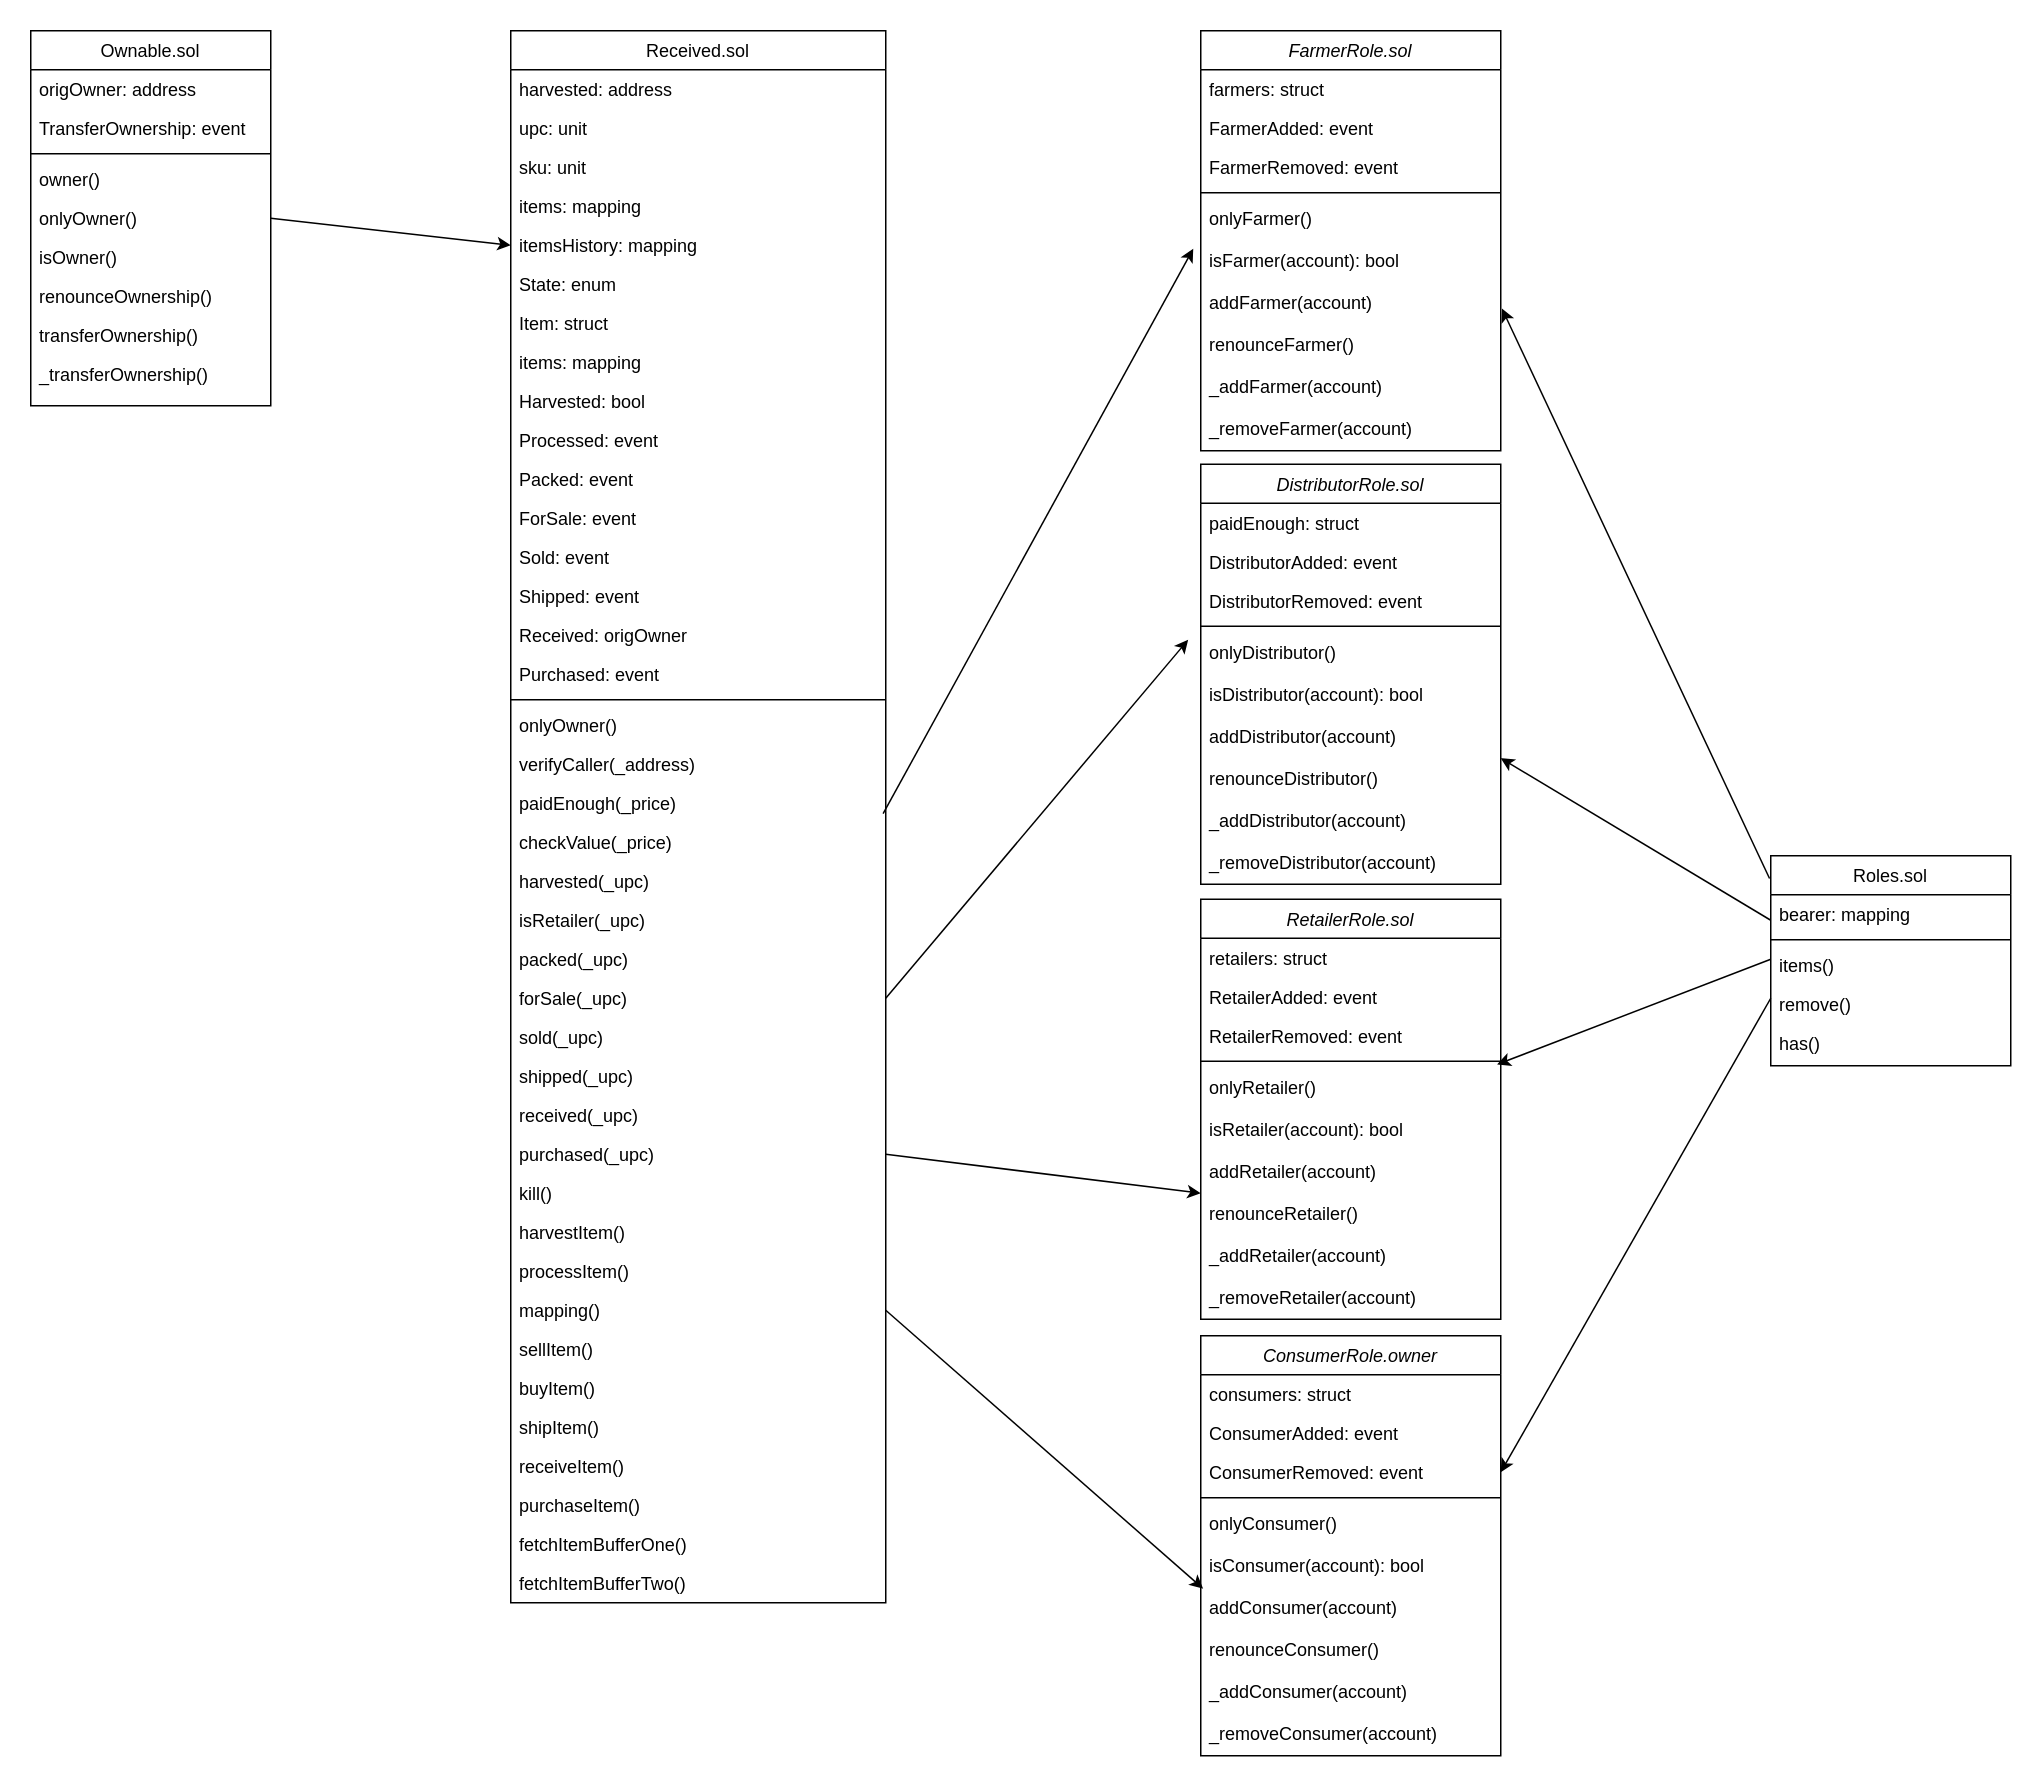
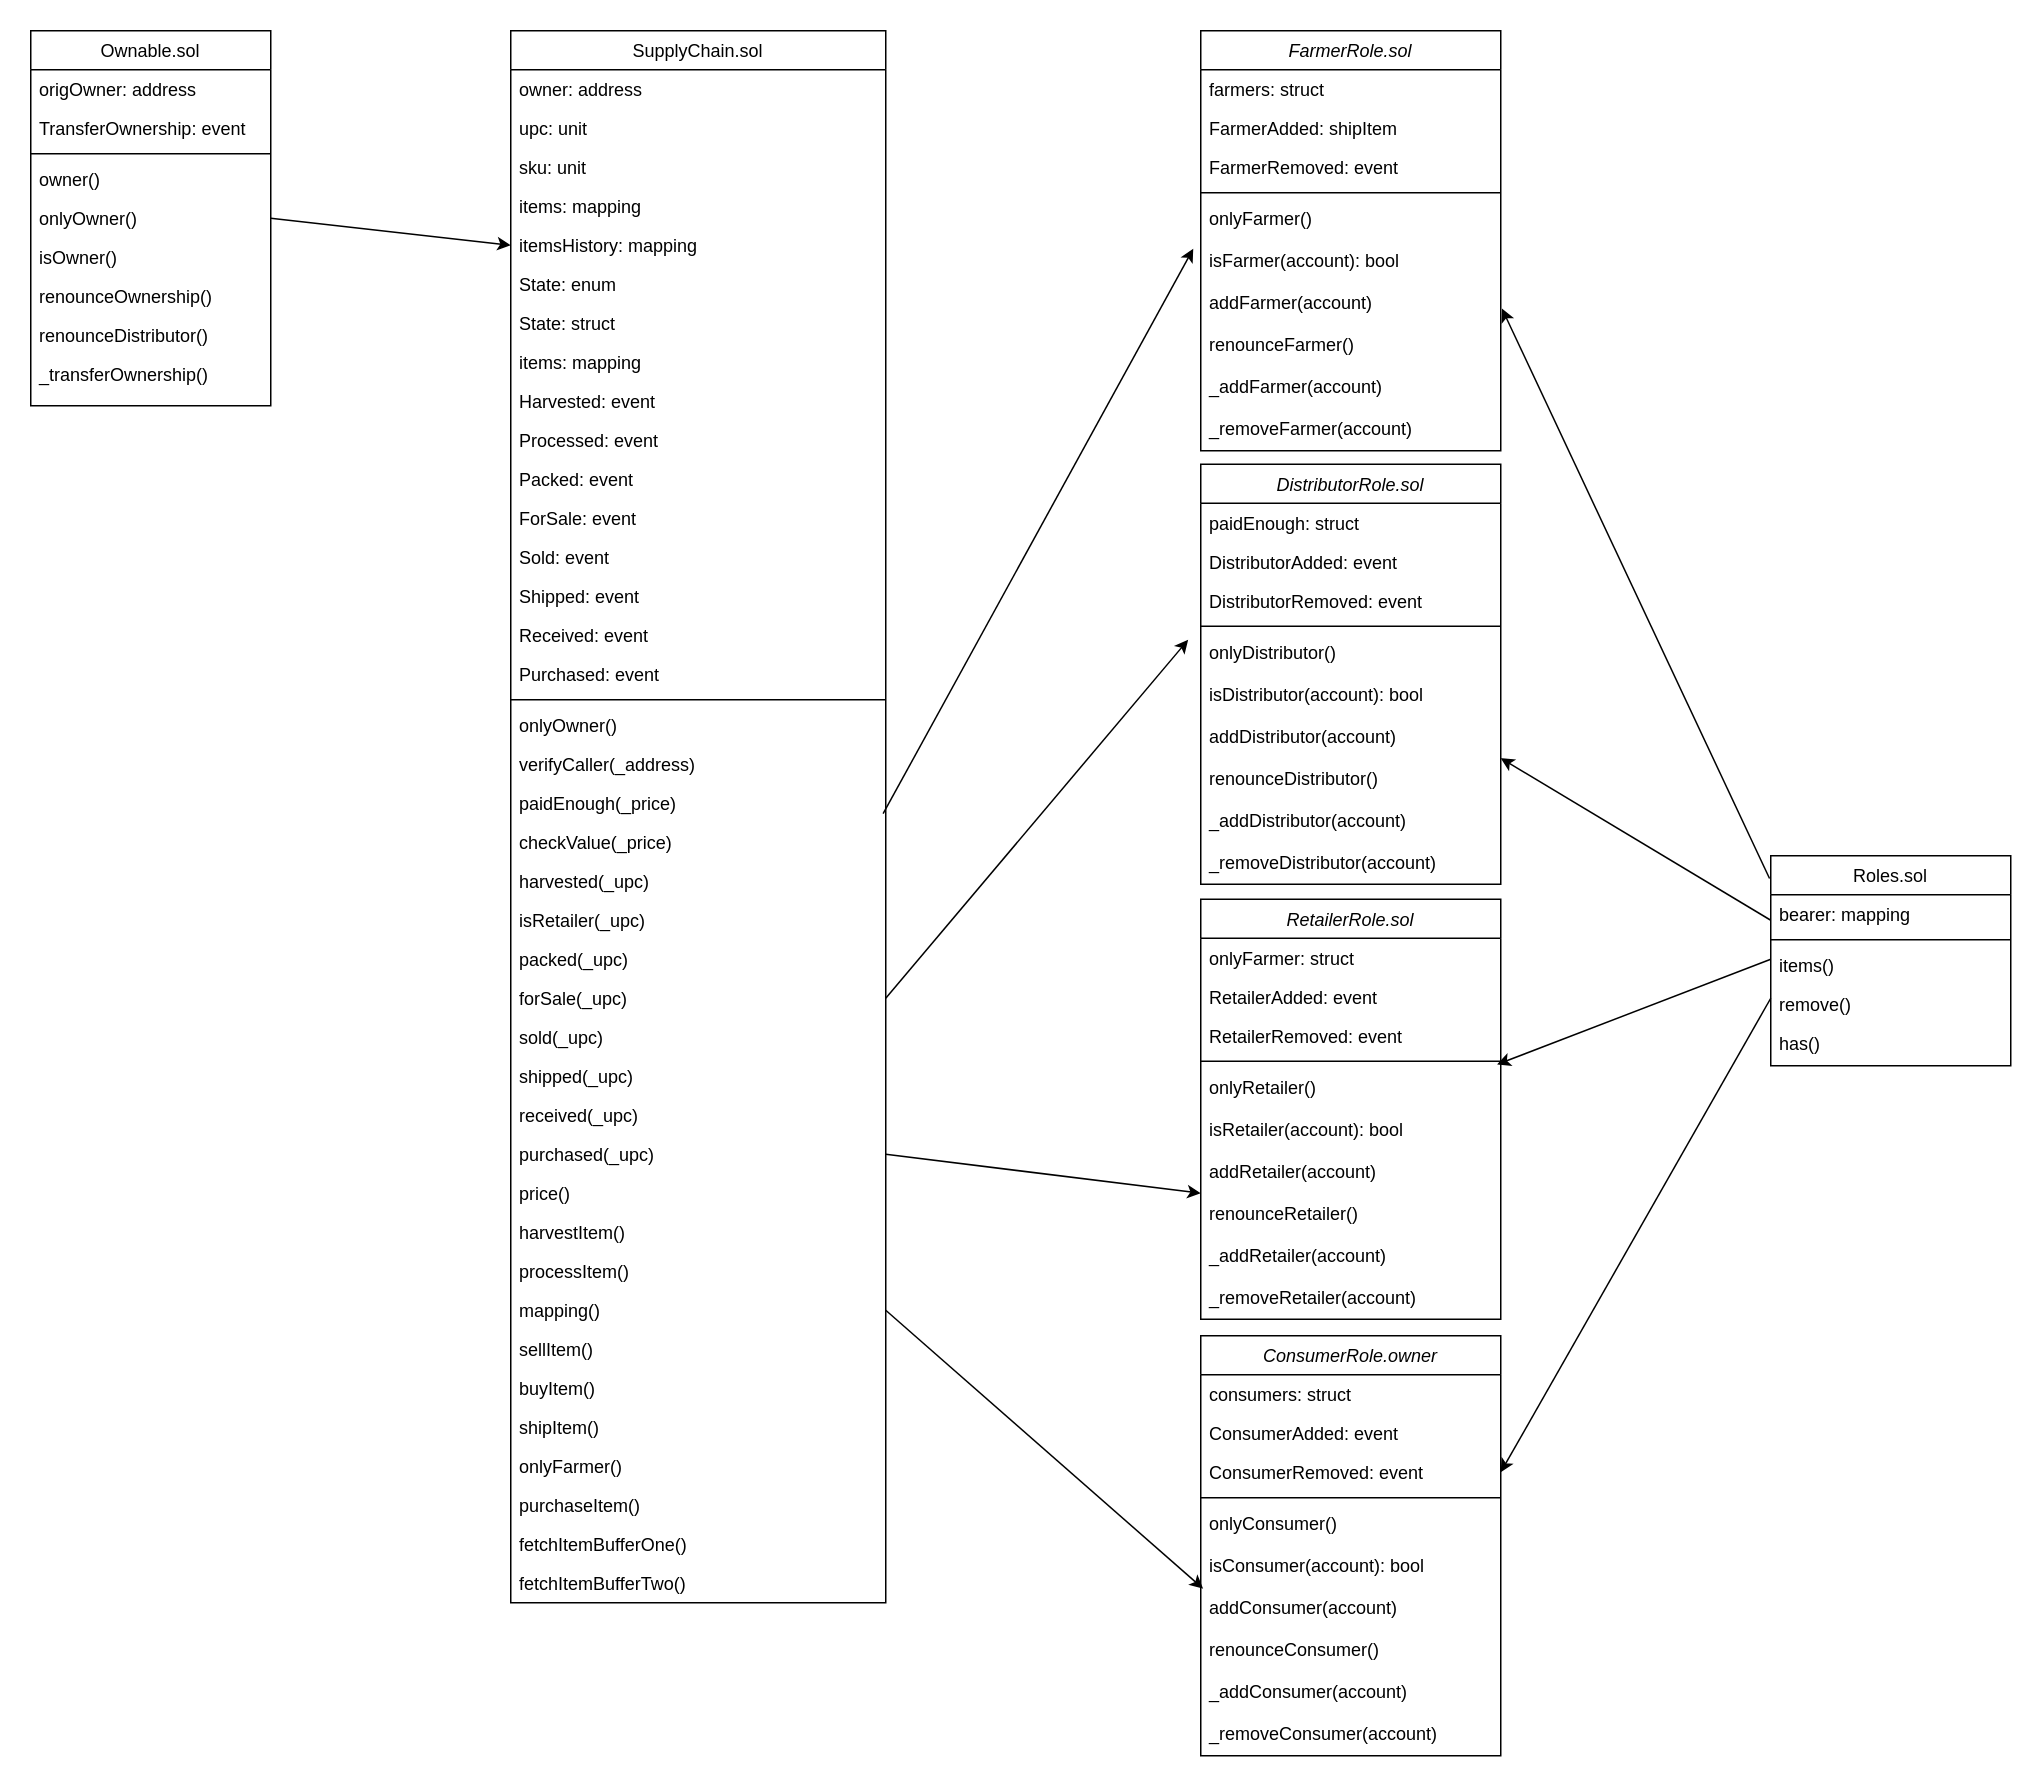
(698, 51) -> (698, 51)
(605, 90) -> (585, 90)
(1295, 129) -> (1308, 129)
(575, 324) -> (580, 324)
(132, 336) -> (140, 336)
(588, 402) -> (595, 402)
(605, 636) -> (588, 636)
(1285, 959) -> (1293, 959)
(542, 1194) -> (552, 1194)
(582, 1467) -> (577, 1467)
